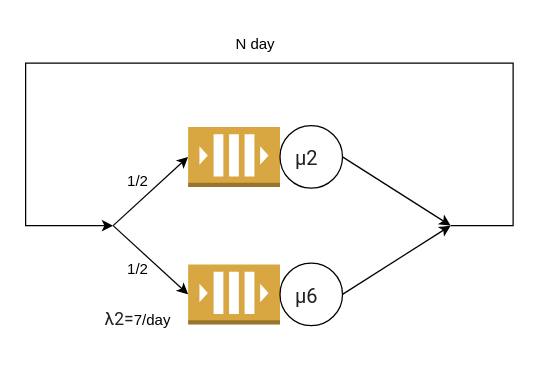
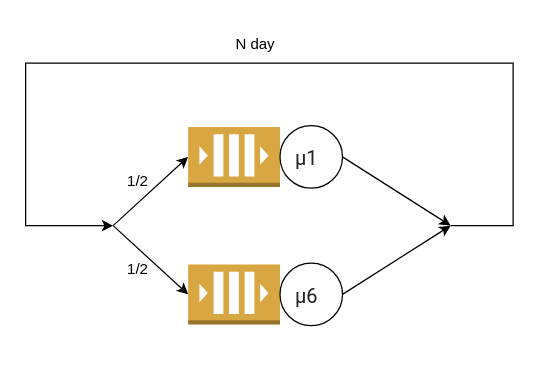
(304, 156) -> (304, 156)
(138, 319) -> none
